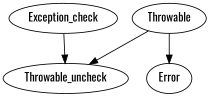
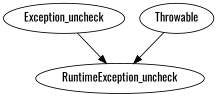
(63, 18) -> (64, 18)
(66, 78) -> (120, 78)
(169, 78) -> none
